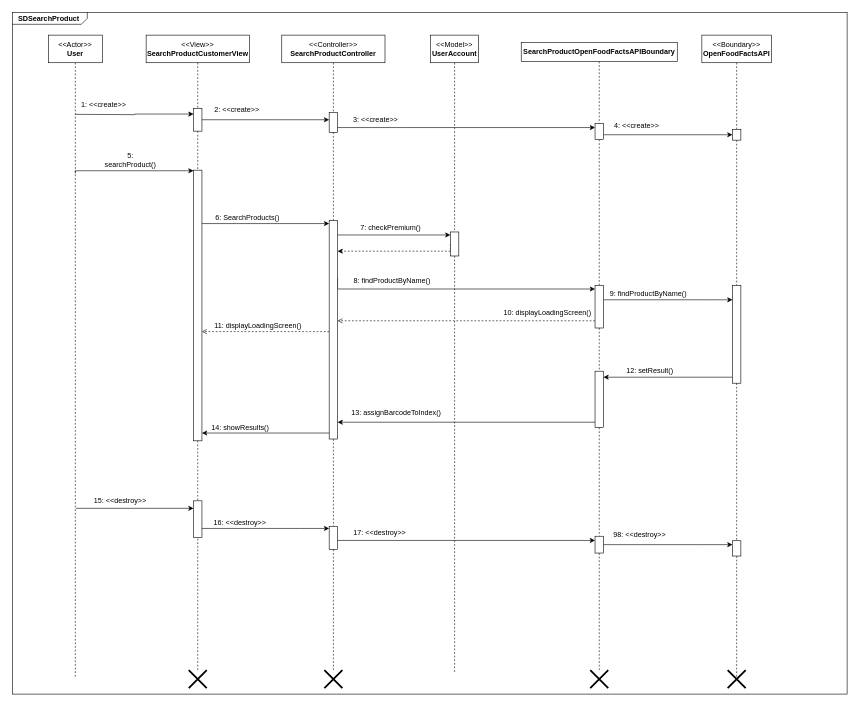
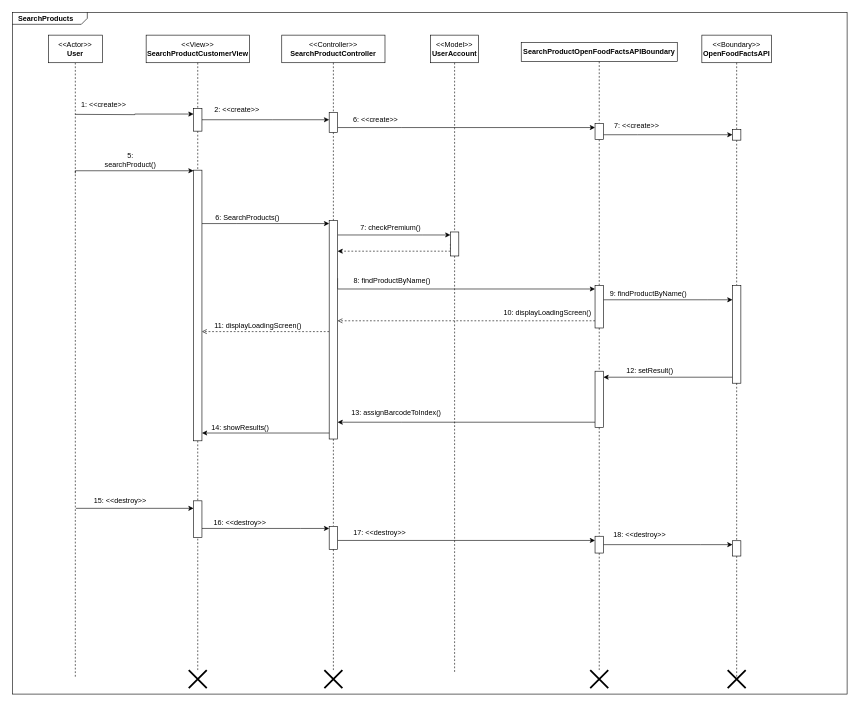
(43, 12) -> (41, 12)
(376, 120) -> (376, 120)
(637, 126) -> (637, 126)
(640, 534) -> (640, 534)
